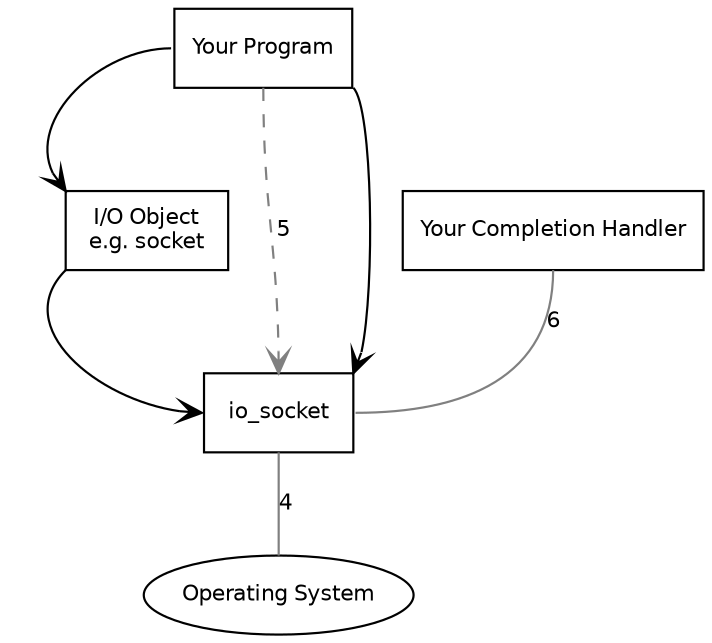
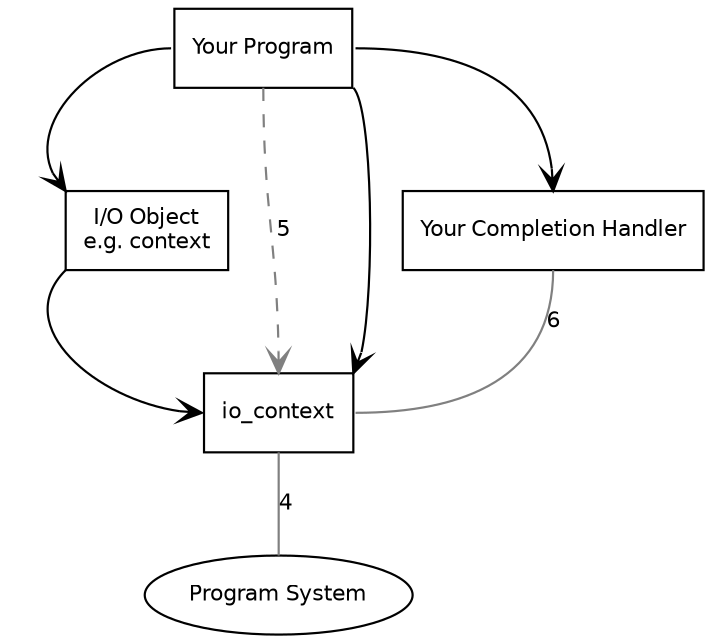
none -> (479, 71)
(147, 231) -> (147, 231)
(279, 413) -> (279, 413)
(279, 595) -> (279, 595)
